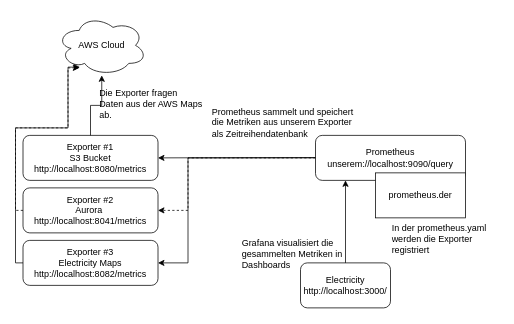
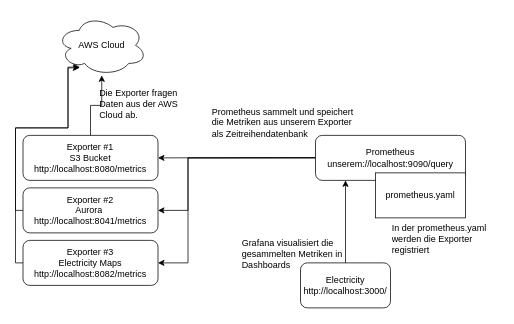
(151, 104) -> (151, 104)
(420, 195) -> (420, 195)
(20, 210) -> (20, 210)
(175, 210) -> (175, 210)
